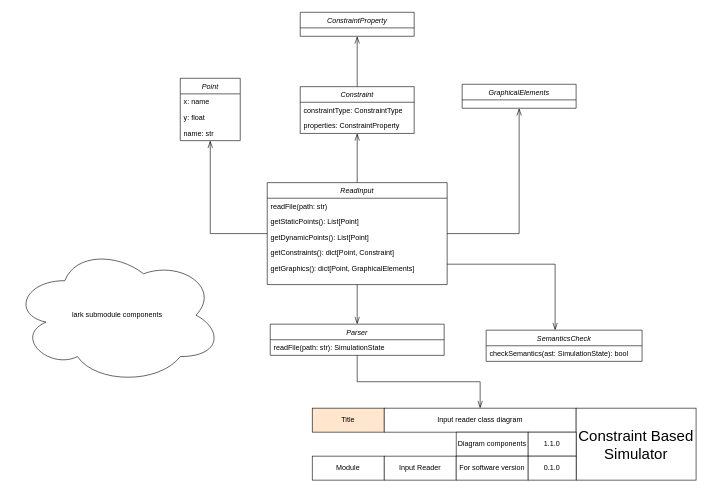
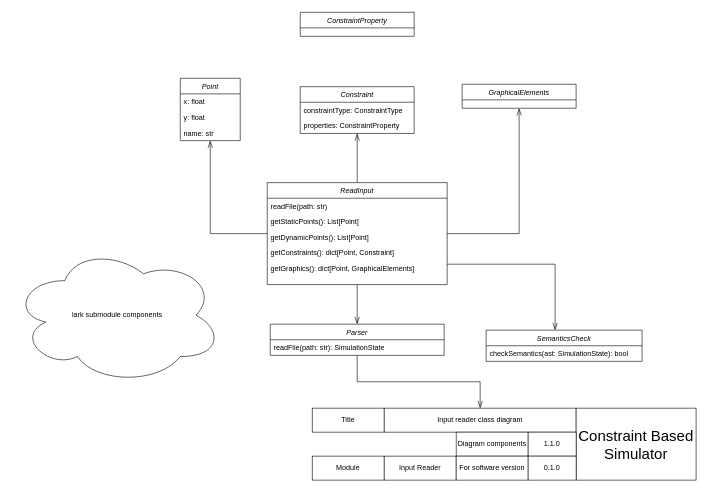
(357, 63) -> none
(196, 102) -> (197, 102)
(348, 420) -> (348, 420)
